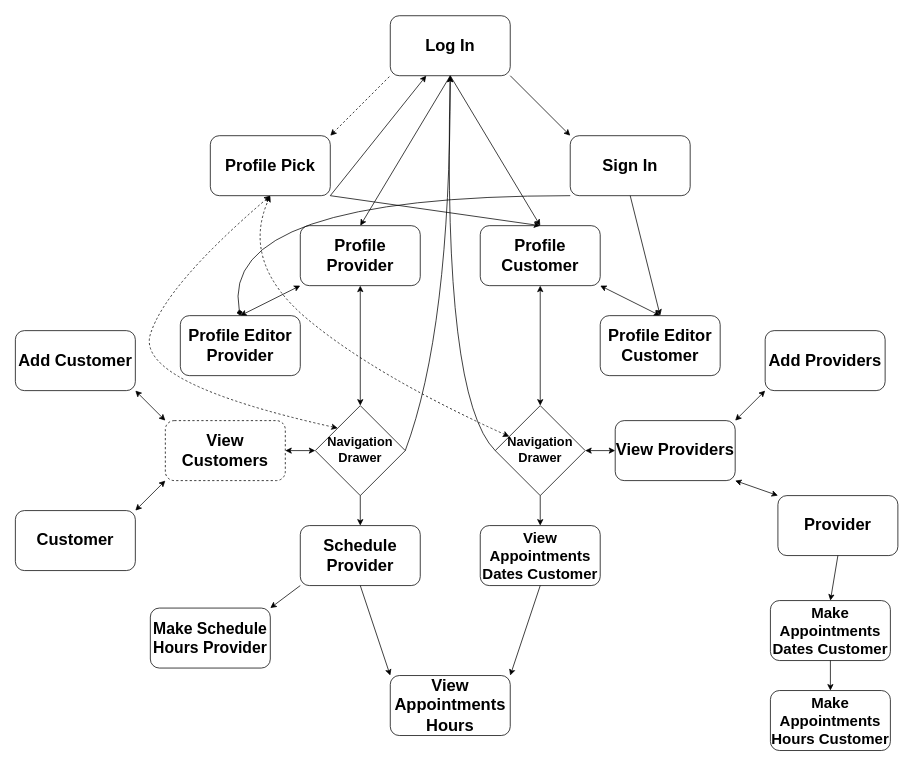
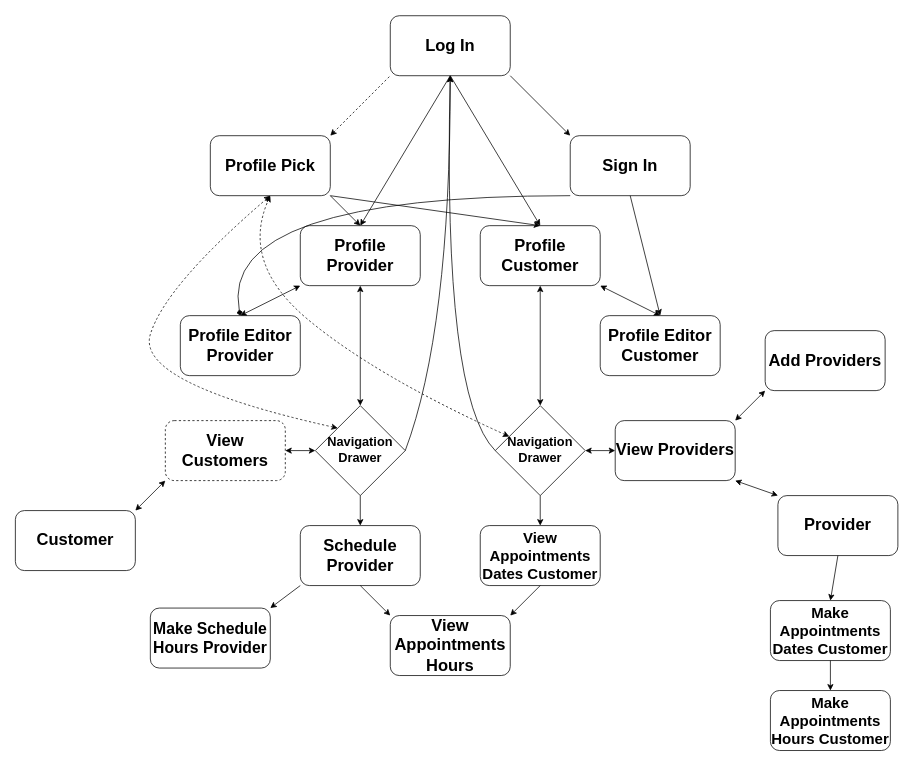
(378, 136) -> (356, 221)
(75, 360) -> none
(150, 405) -> none
(450, 705) -> (450, 645)
